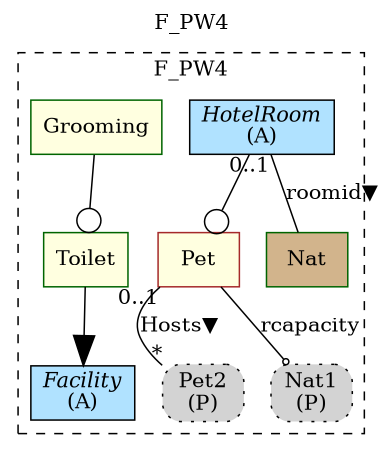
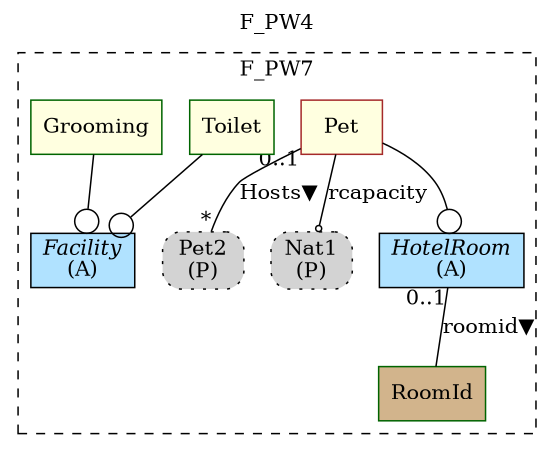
(191, 70) -> (277, 70)
(92, 182) -> (91, 182)
(236, 183) -> (423, 169)
(307, 260) -> (432, 394)
(85, 311) -> (167, 186)
